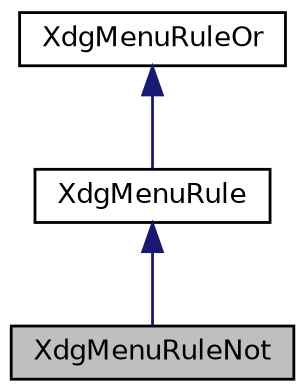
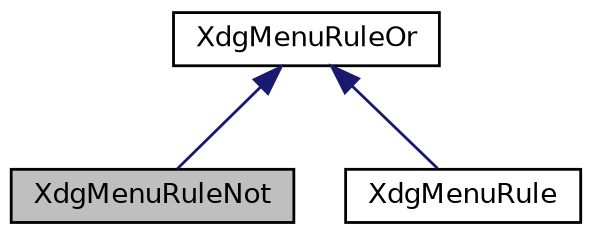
(153, 289) -> (219, 128)
